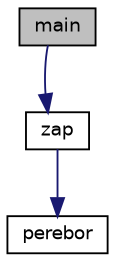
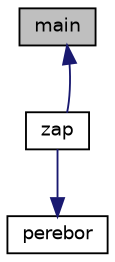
(45, 70) -> (70, 88)
